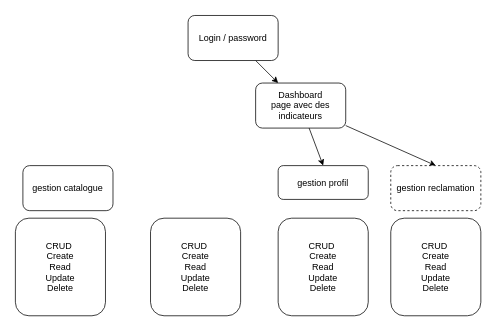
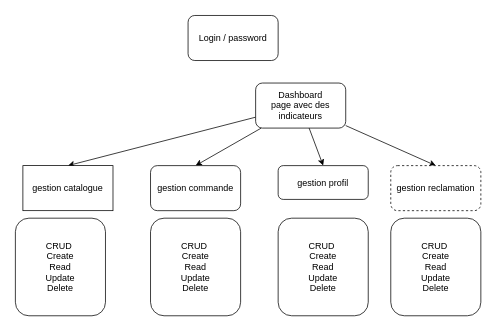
(265, 70) -> none
none -> (164, 141)
none -> (230, 145)
(68, 188) -> (68, 188)
none -> (195, 188)
